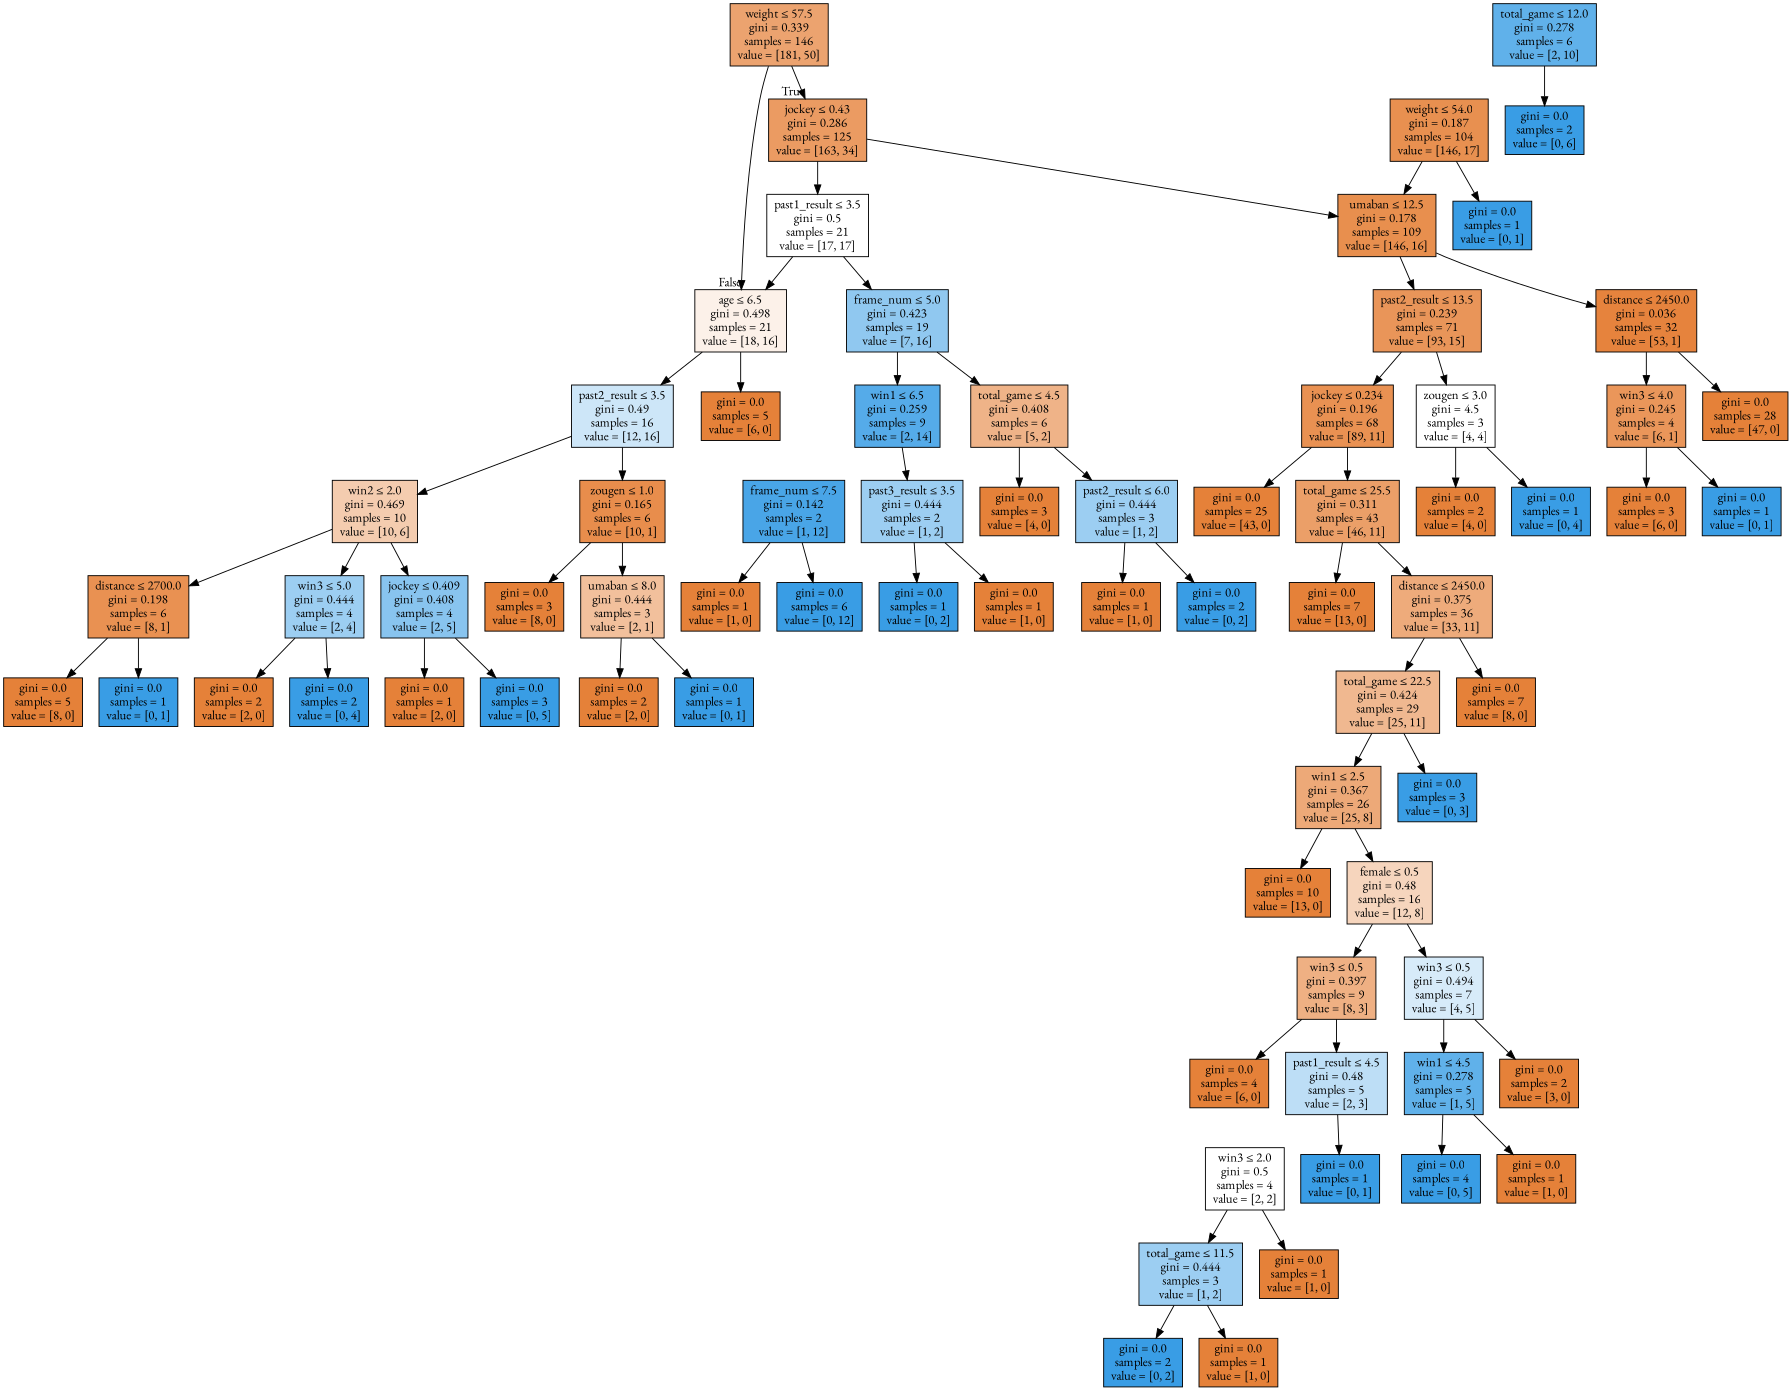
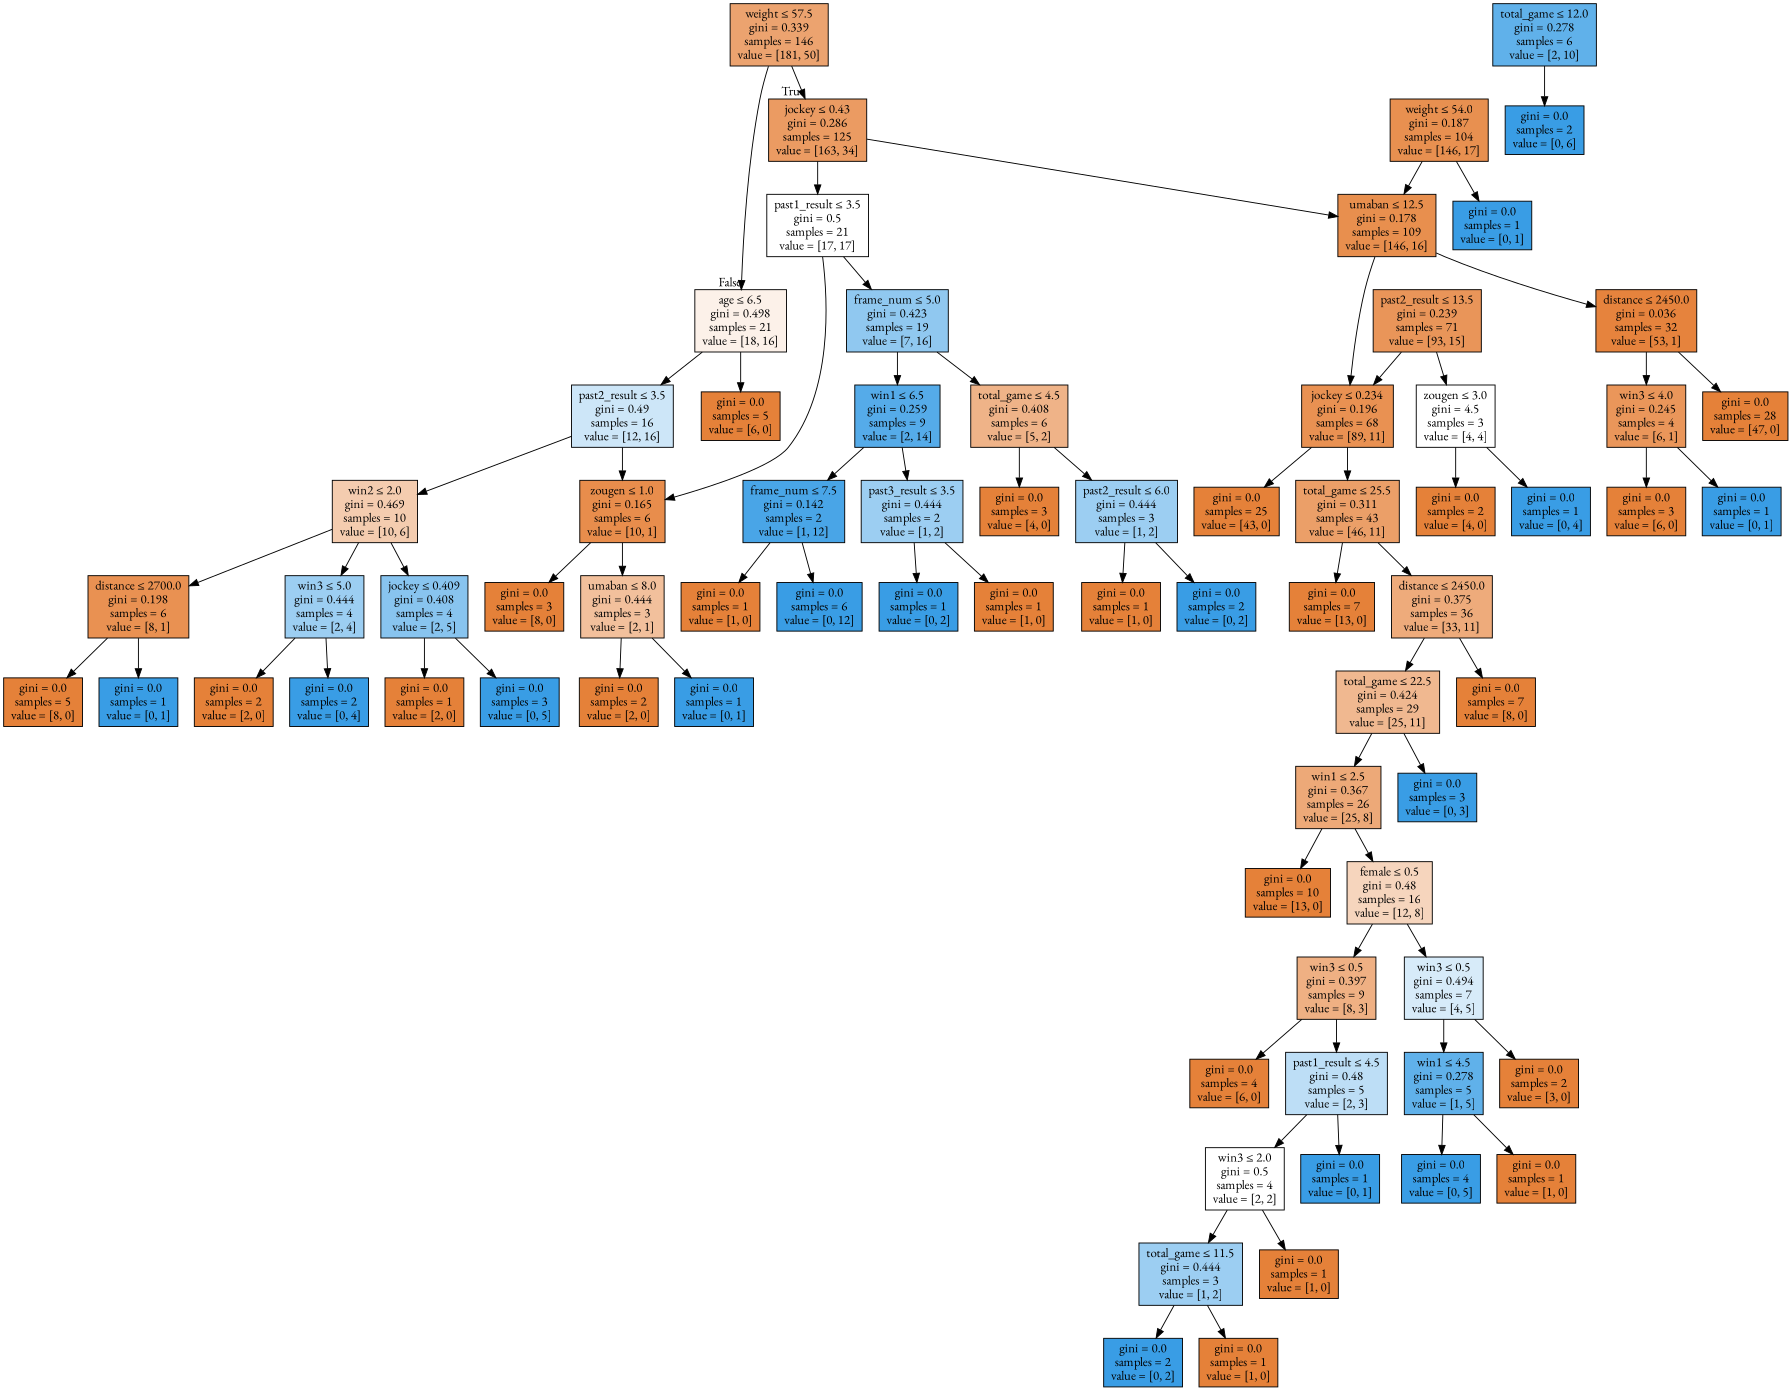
(782, 269) -> (806, 416)
(1405, 269) -> (1359, 316)
none -> (849, 461)
none -> (1294, 1128)
